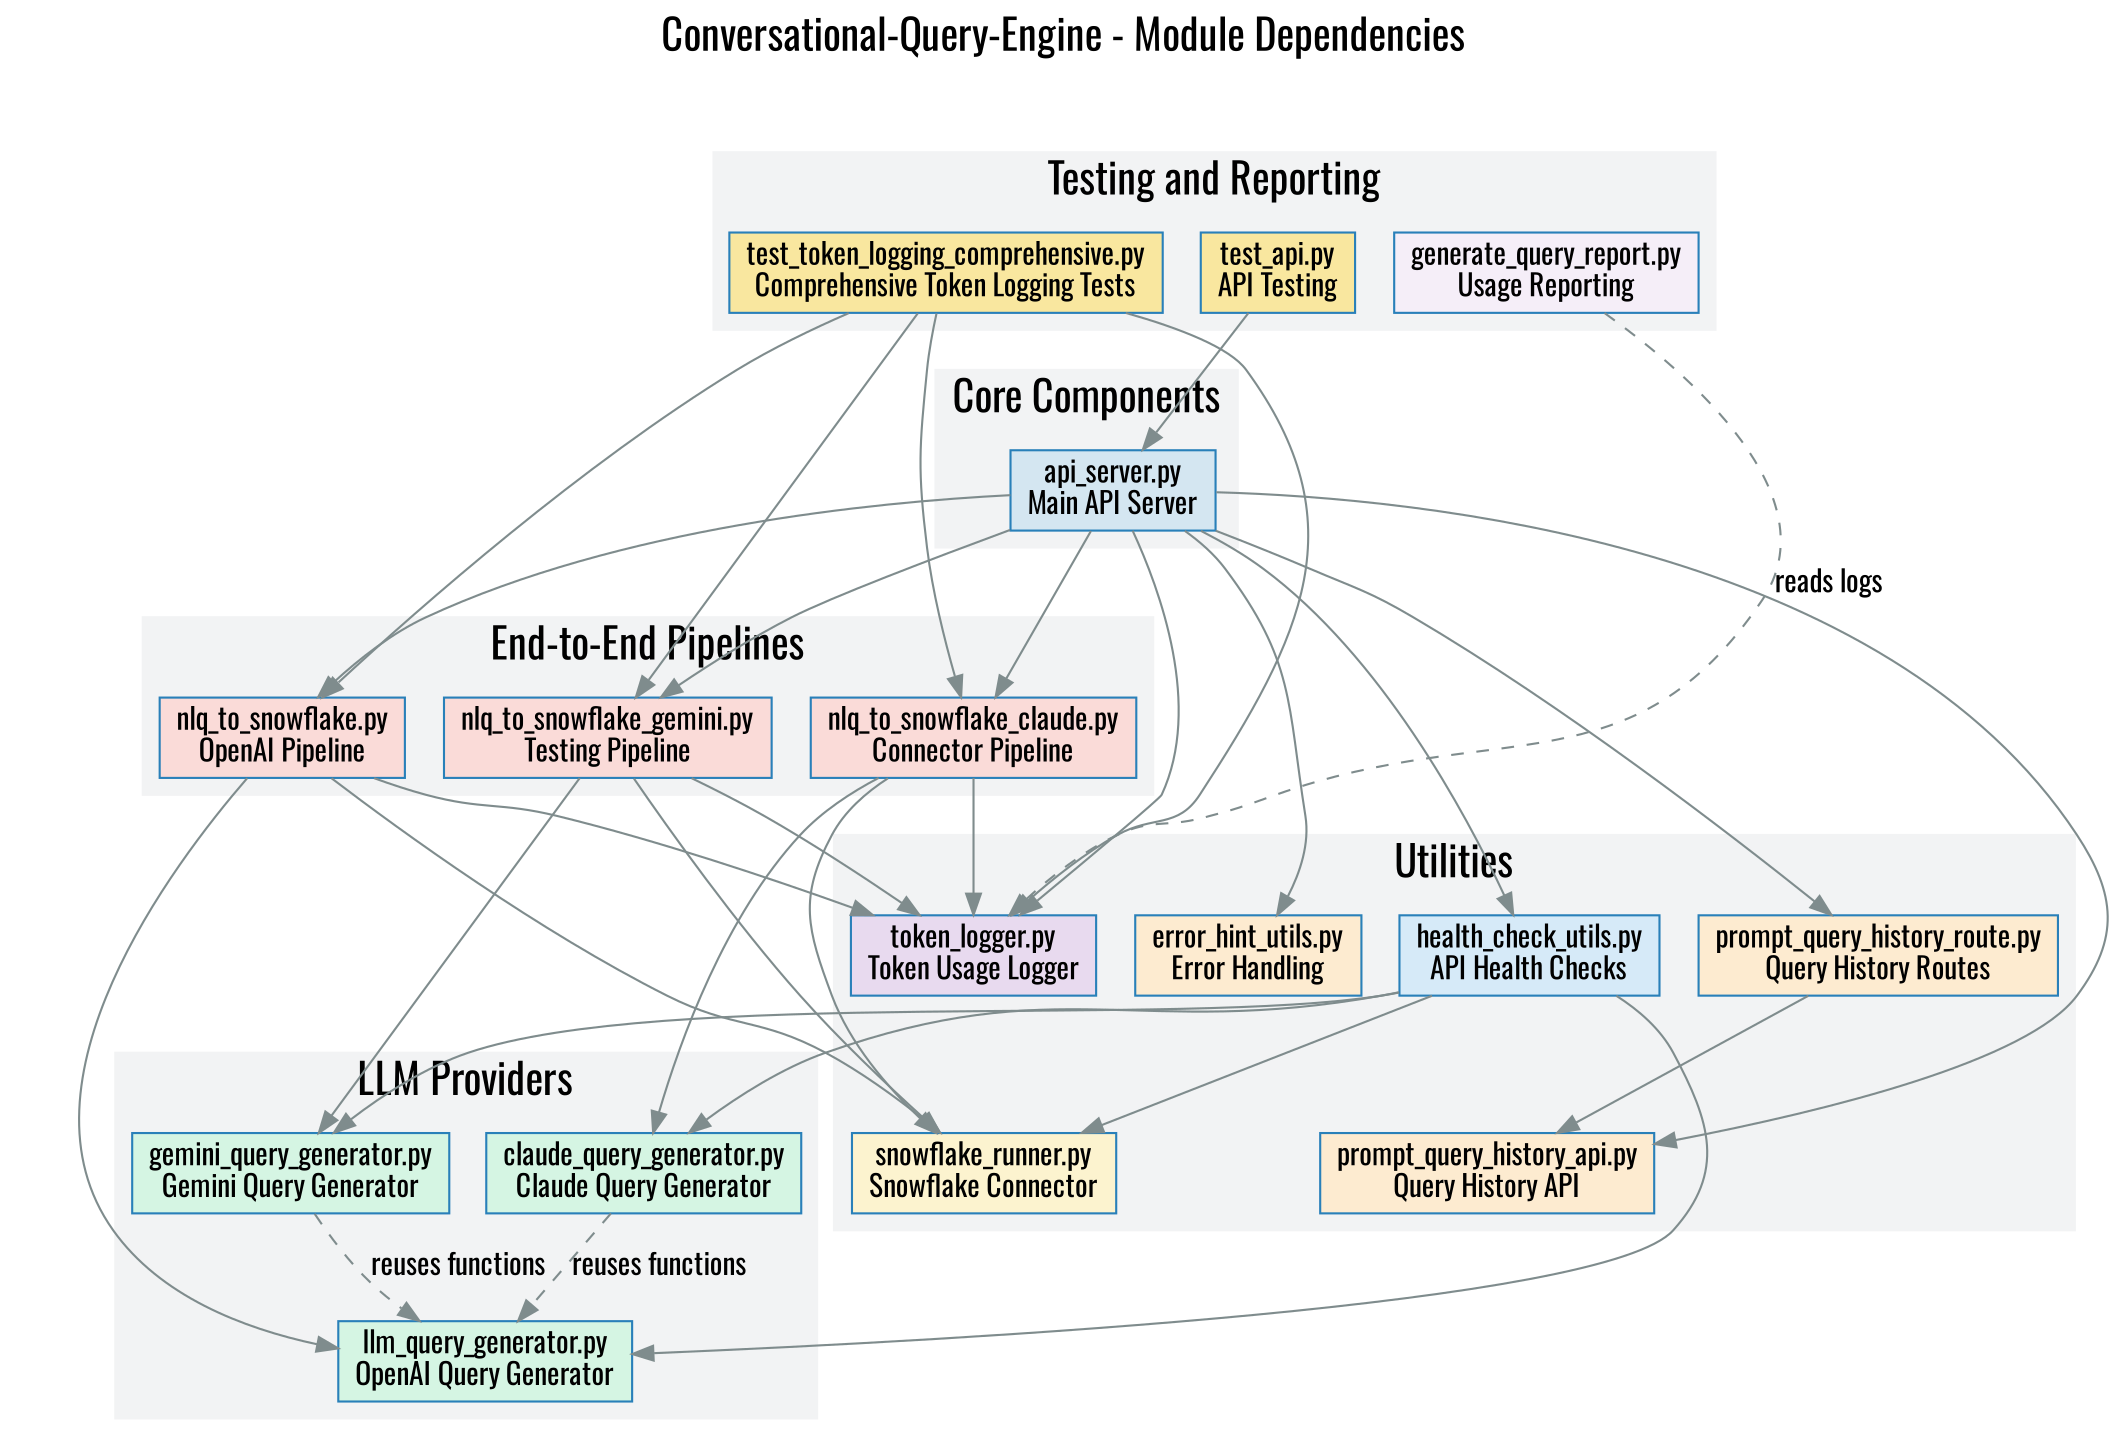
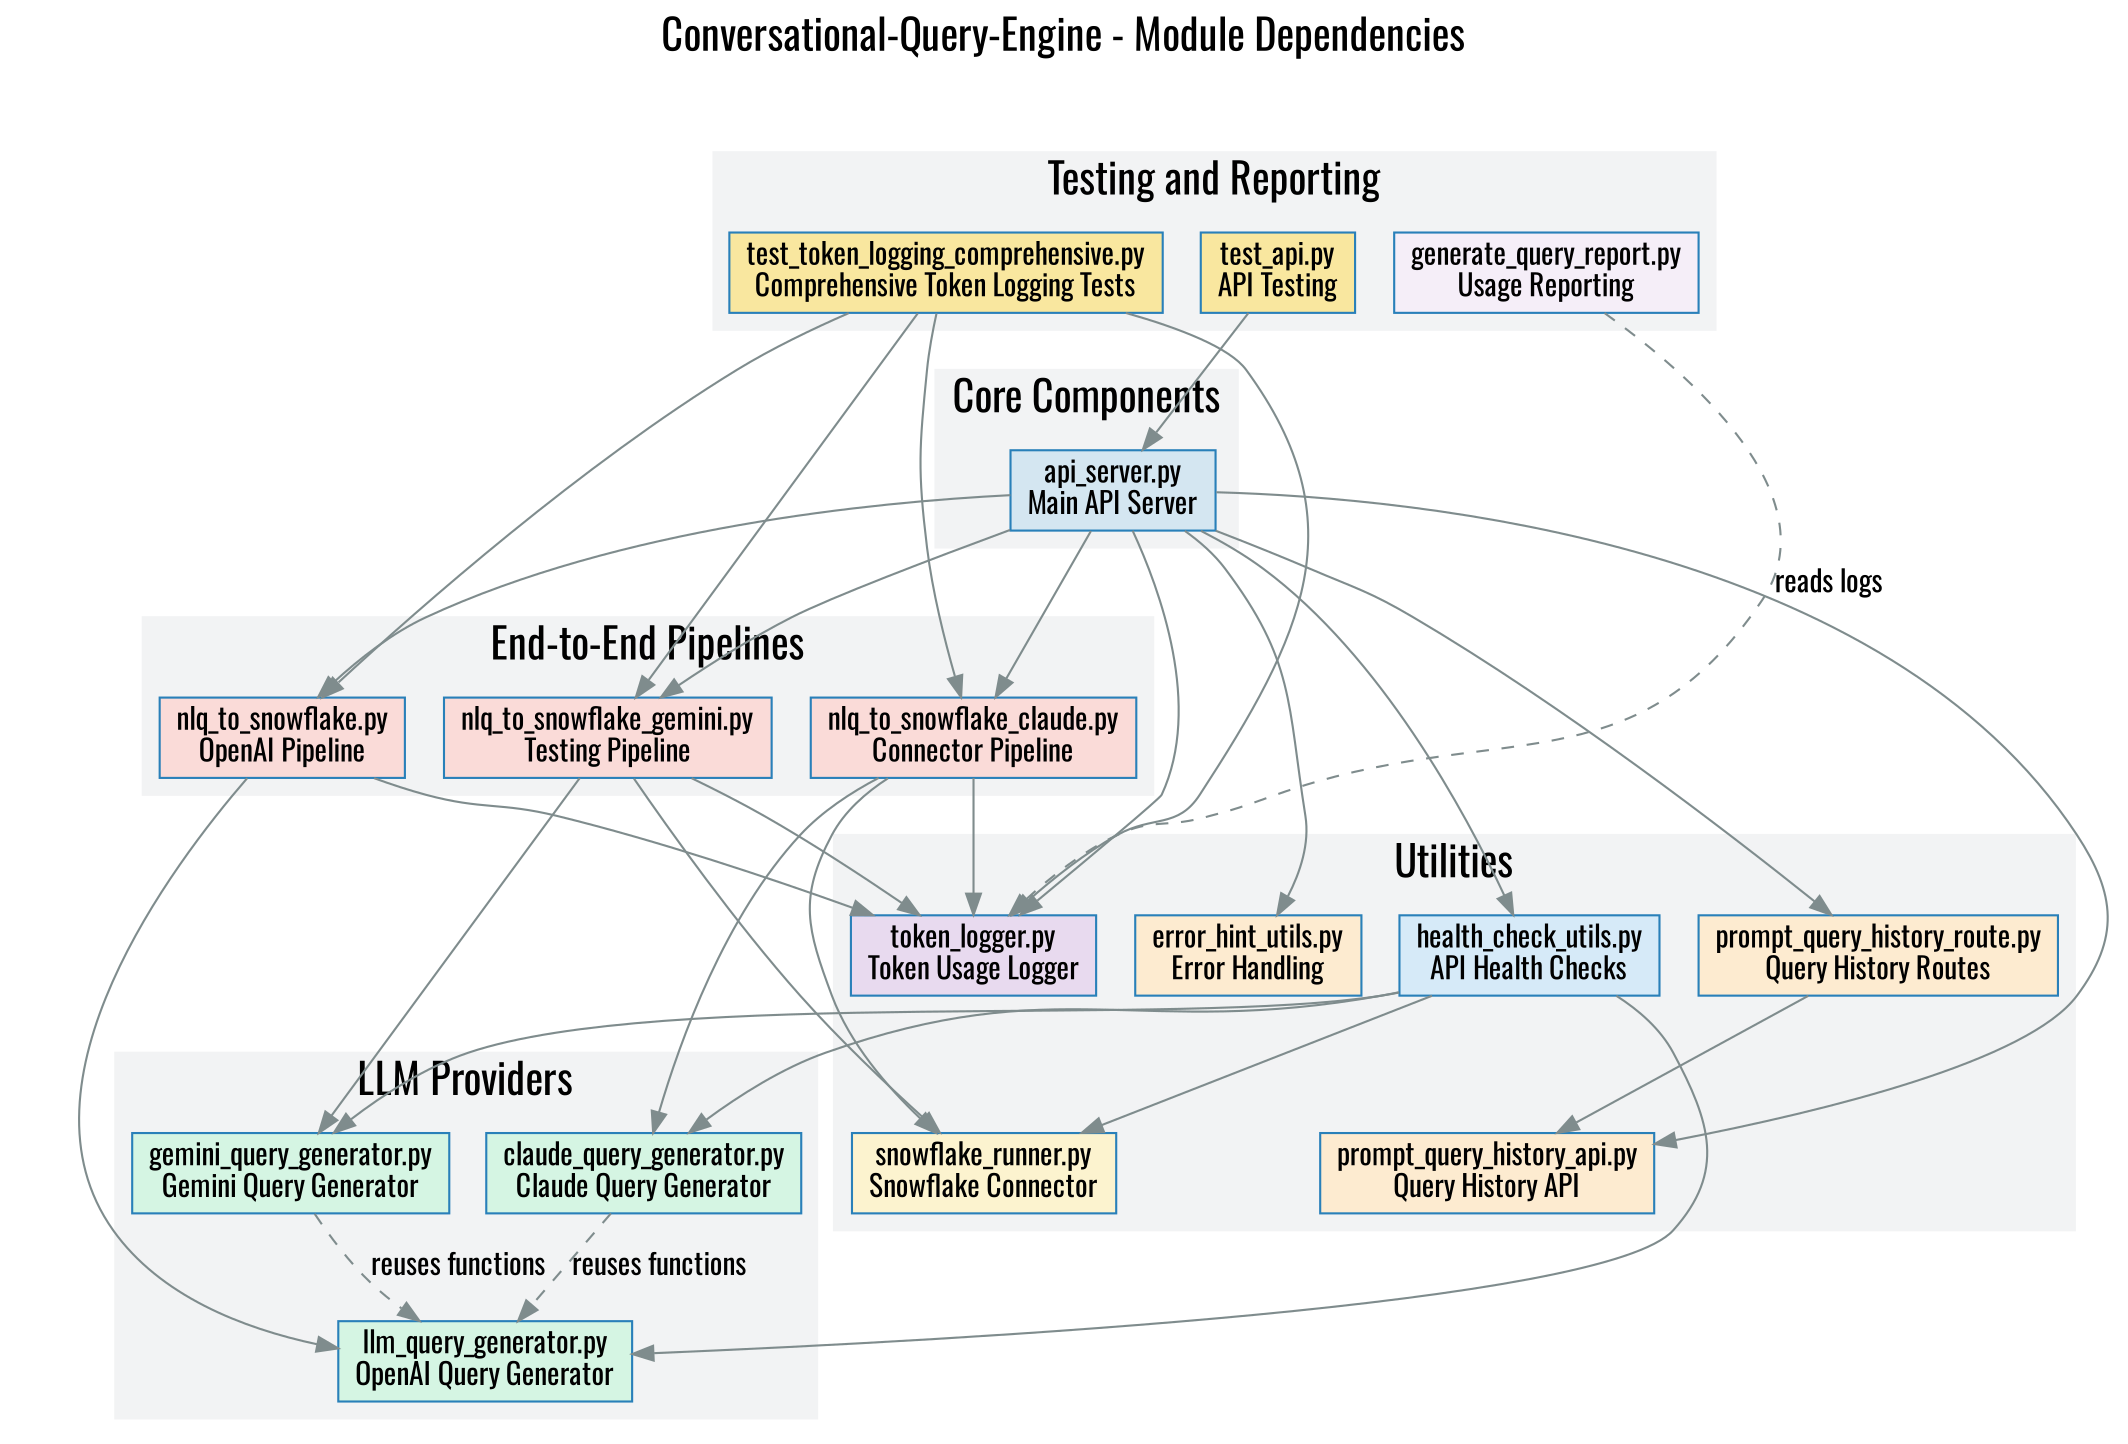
(617, 969) -> none
